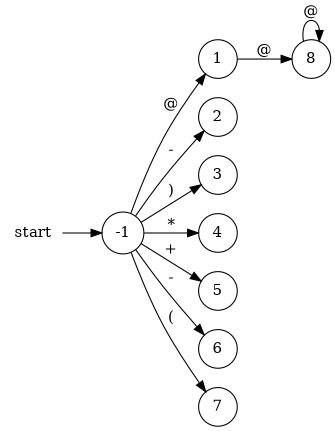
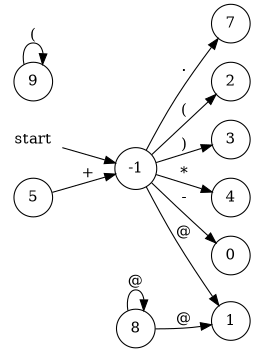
(259, 59) -> (178, 328)
none -> (33, 82)
(171, 151) -> (184, 110)
(166, 259) -> (79, 185)
(171, 317) -> (184, 67)
(218, 349) -> (231, 256)
